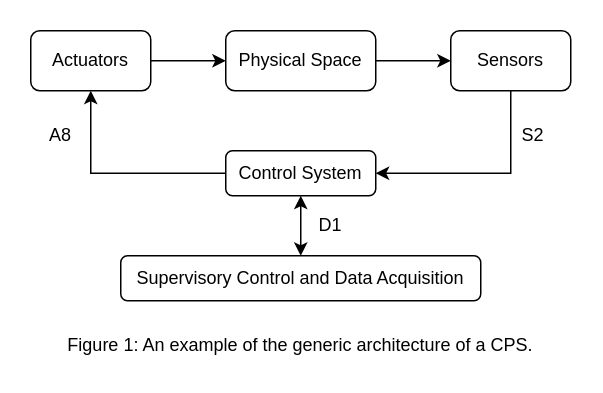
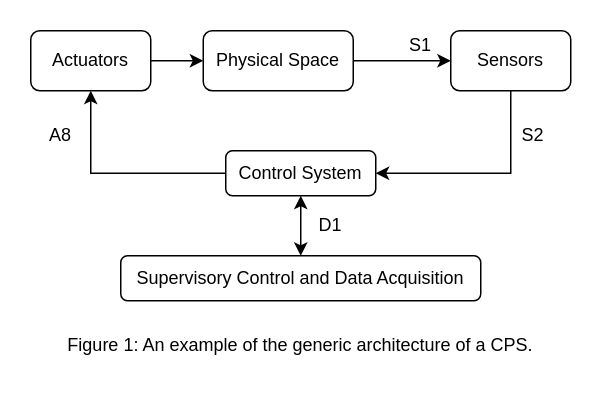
none -> (421, 46)
(301, 61) -> (278, 61)
